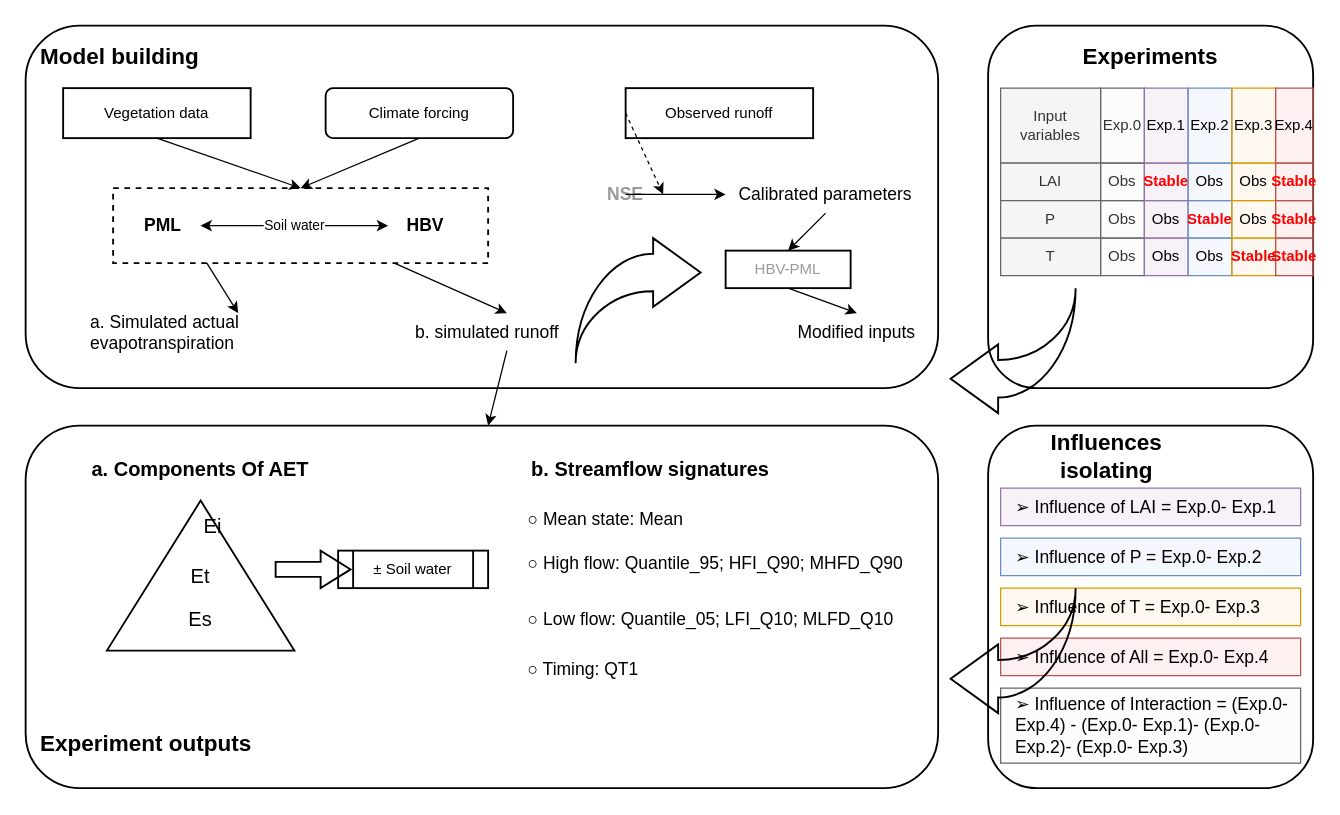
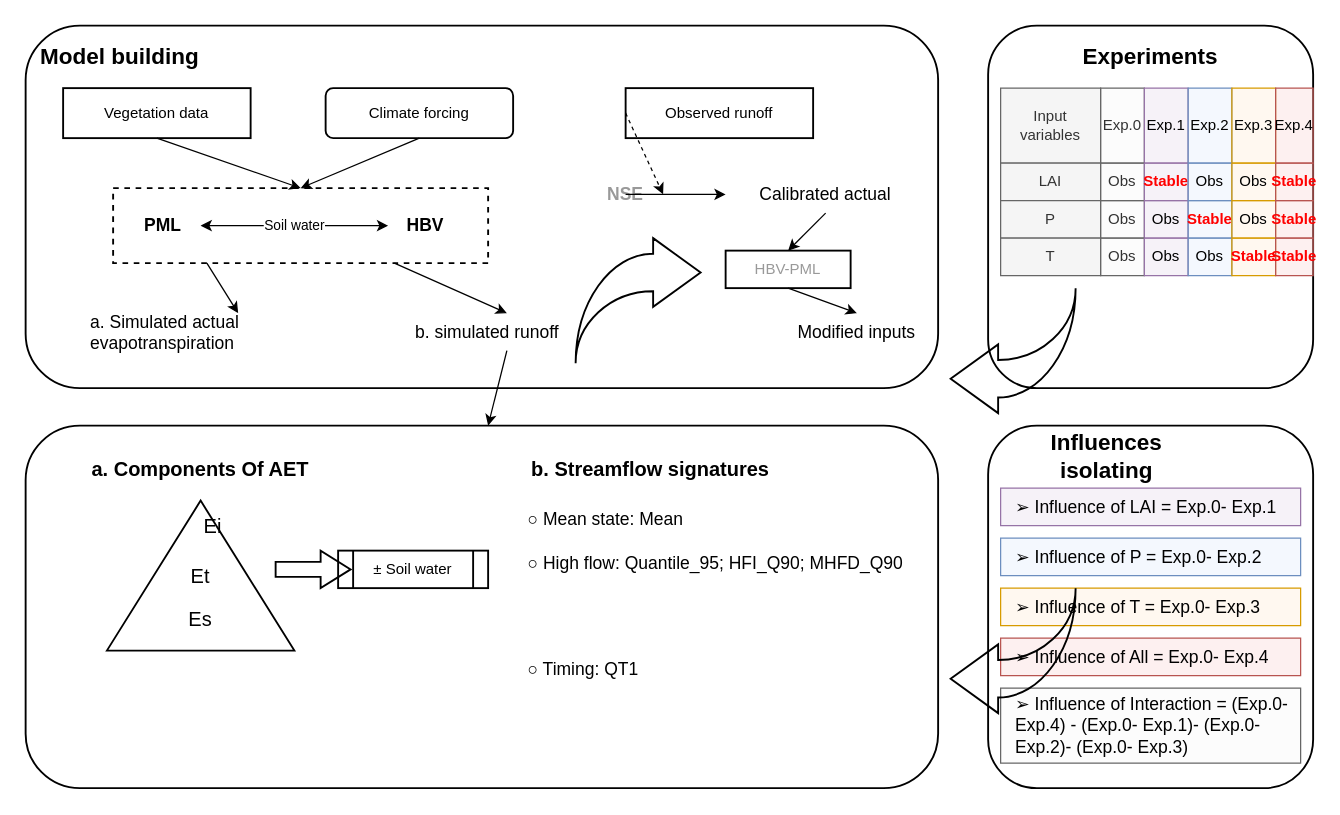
(826, 194) -> (826, 194)
(726, 619) -> none
(169, 744) -> none
